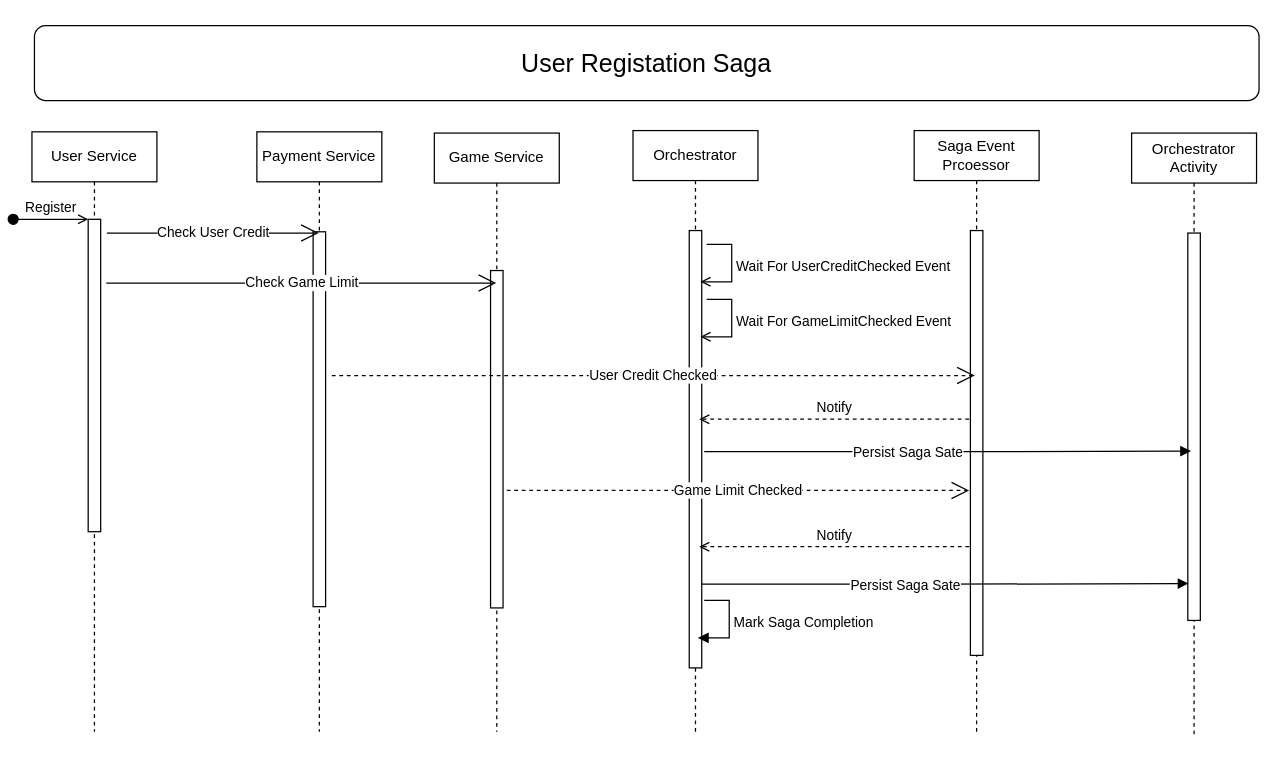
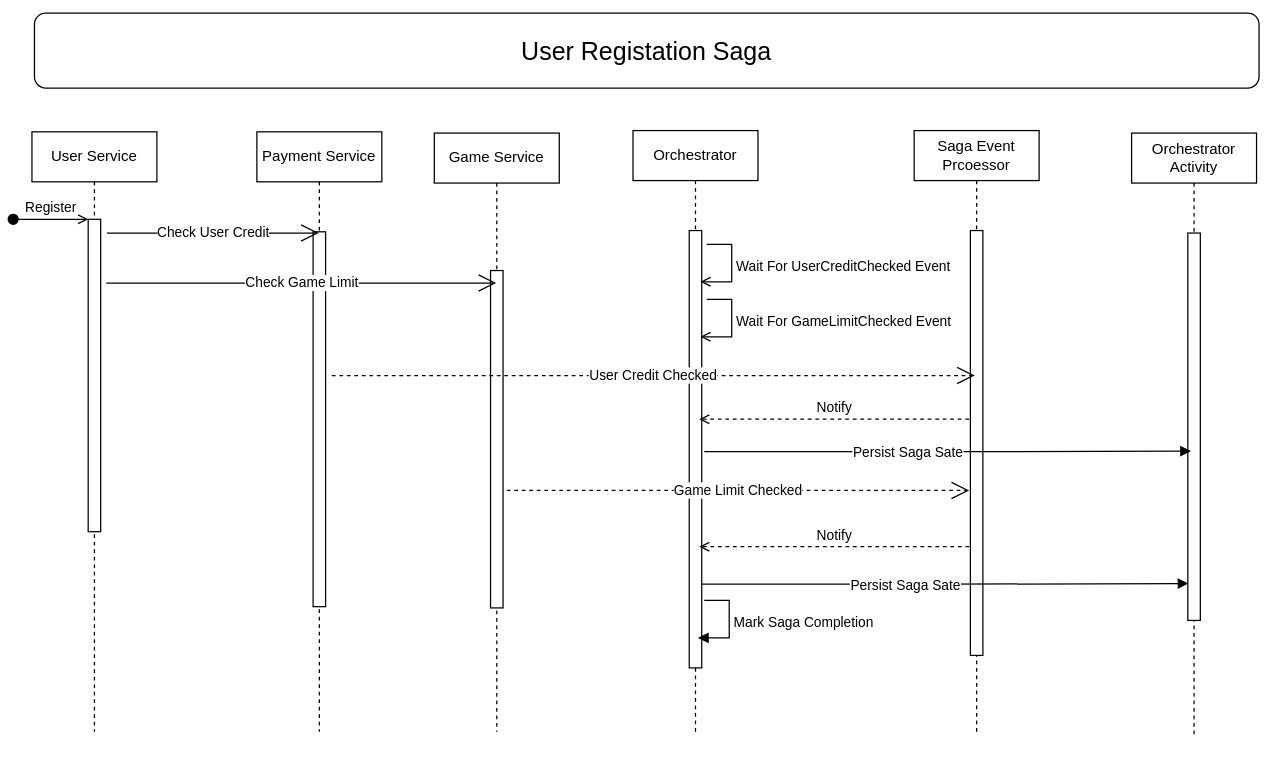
(647, 63) -> (647, 51)
